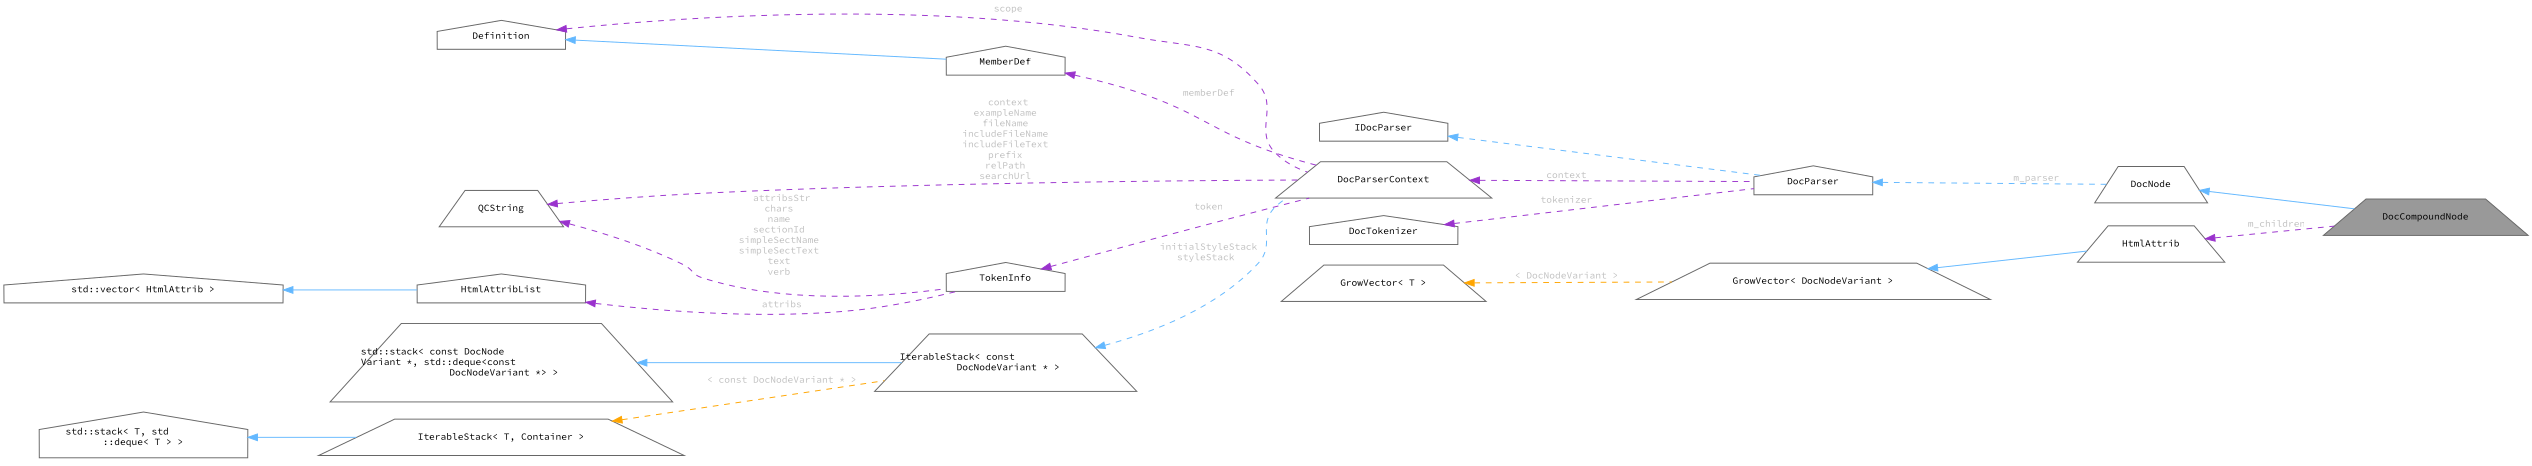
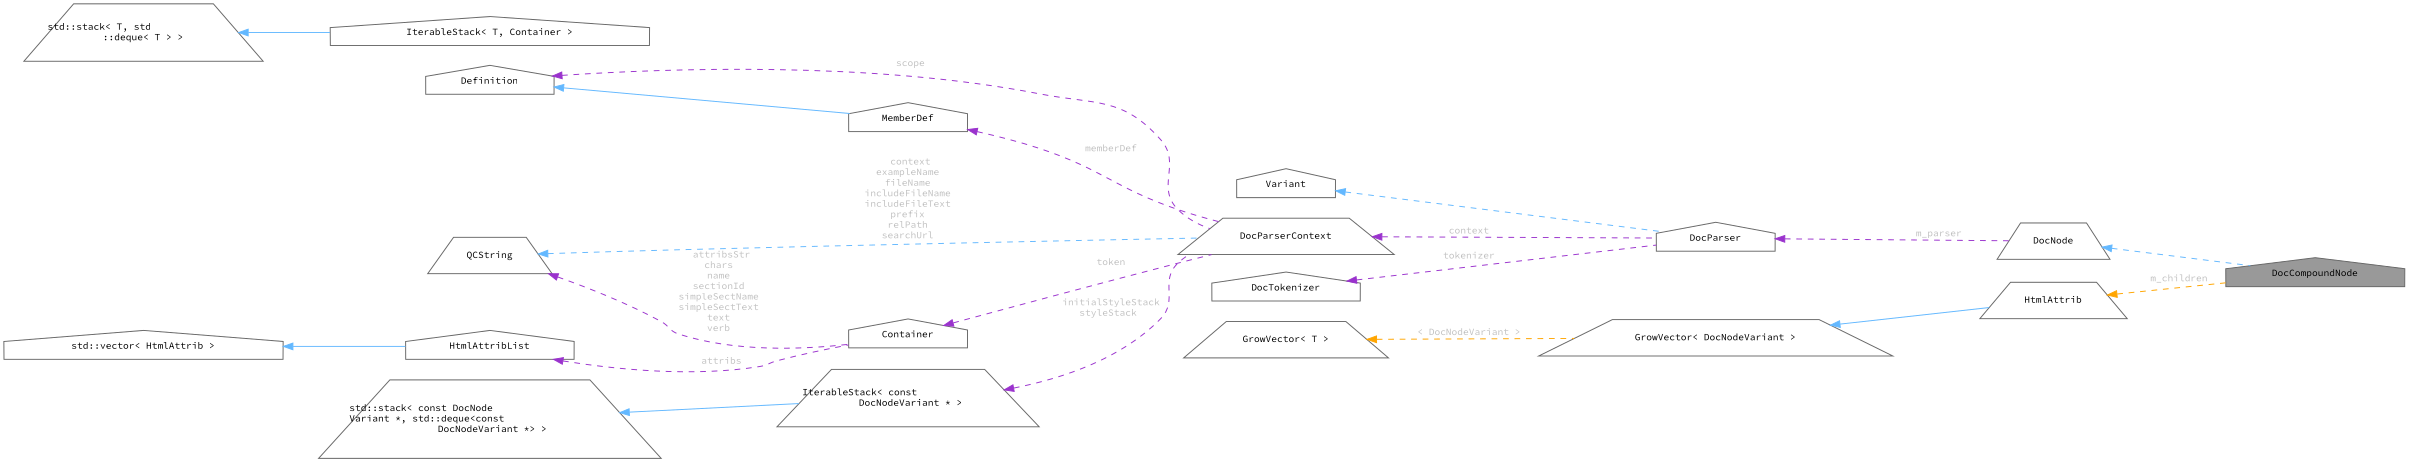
(1384, 128) -> (1286, 185)
(1994, 183) -> (1897, 240)
(927, 185) -> (873, 245)
(2282, 200) -> (2181, 257)
(2426, 217) -> (2315, 274)
(2275, 232) -> (2171, 288)
(1006, 278) -> (908, 335)
(1219, 296) -> (1125, 347)
(753, 400) -> none
(144, 437) -> (144, 33)
(501, 437) -> (490, 33)
